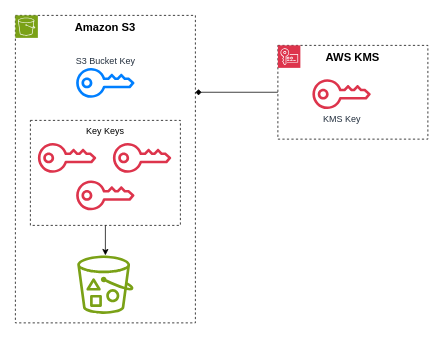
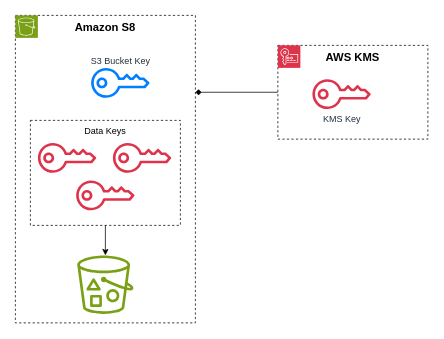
(105, 27) -> (105, 27)
(105, 83) -> (120, 83)
(105, 131) -> (105, 131)
